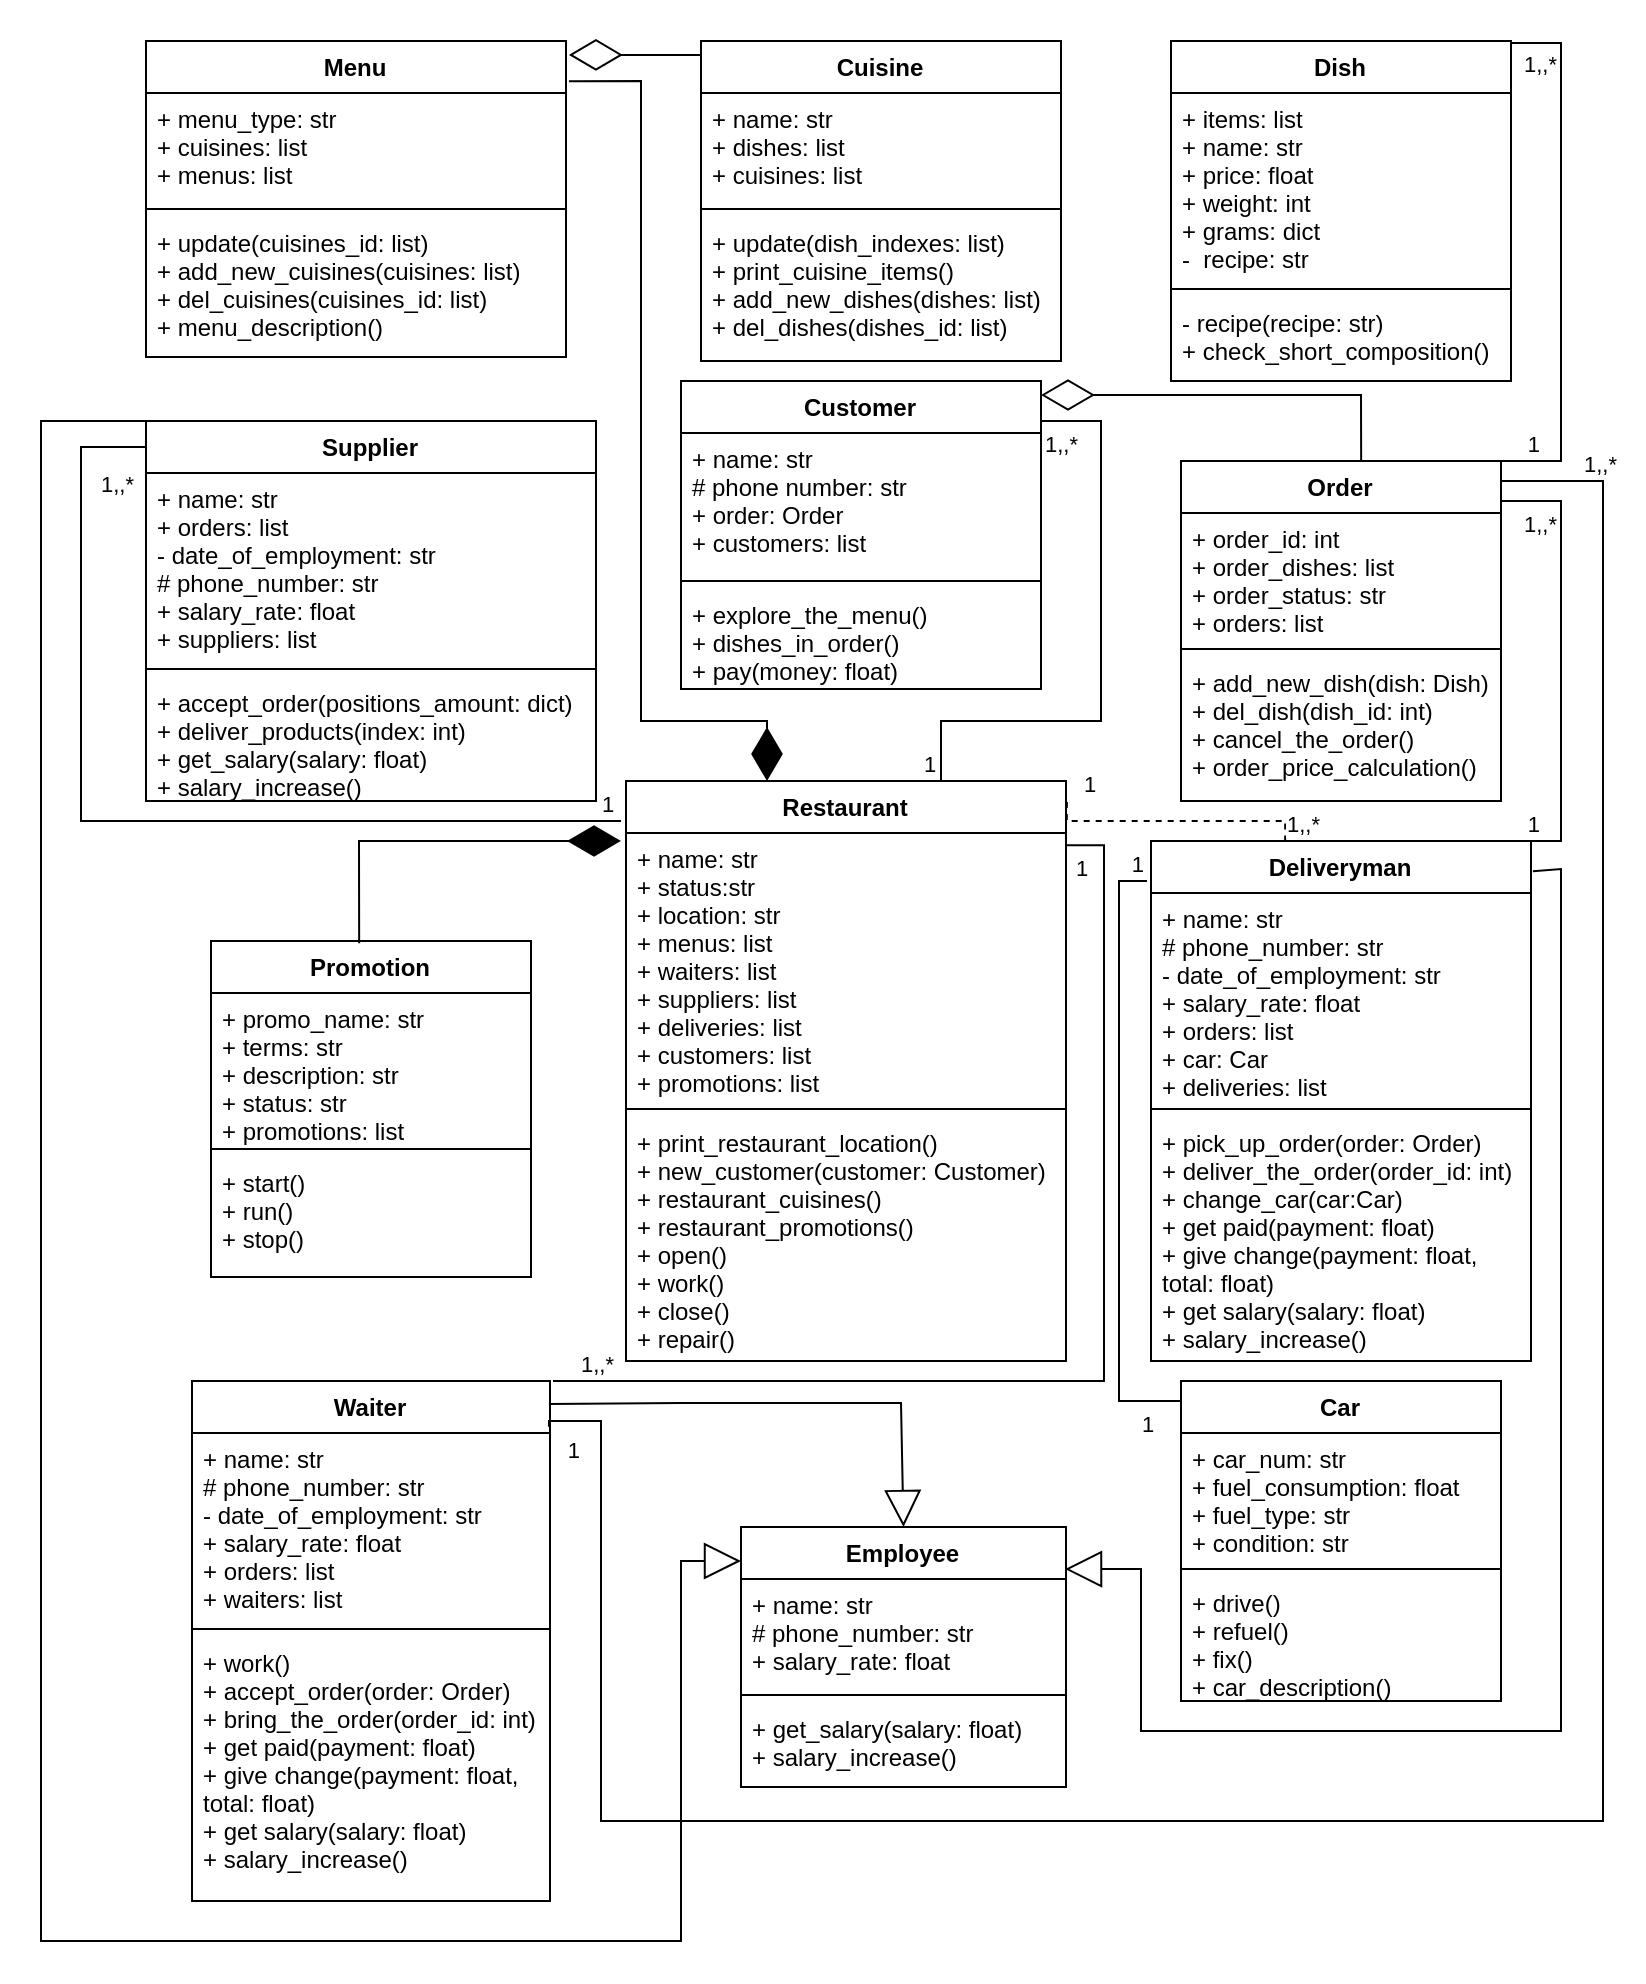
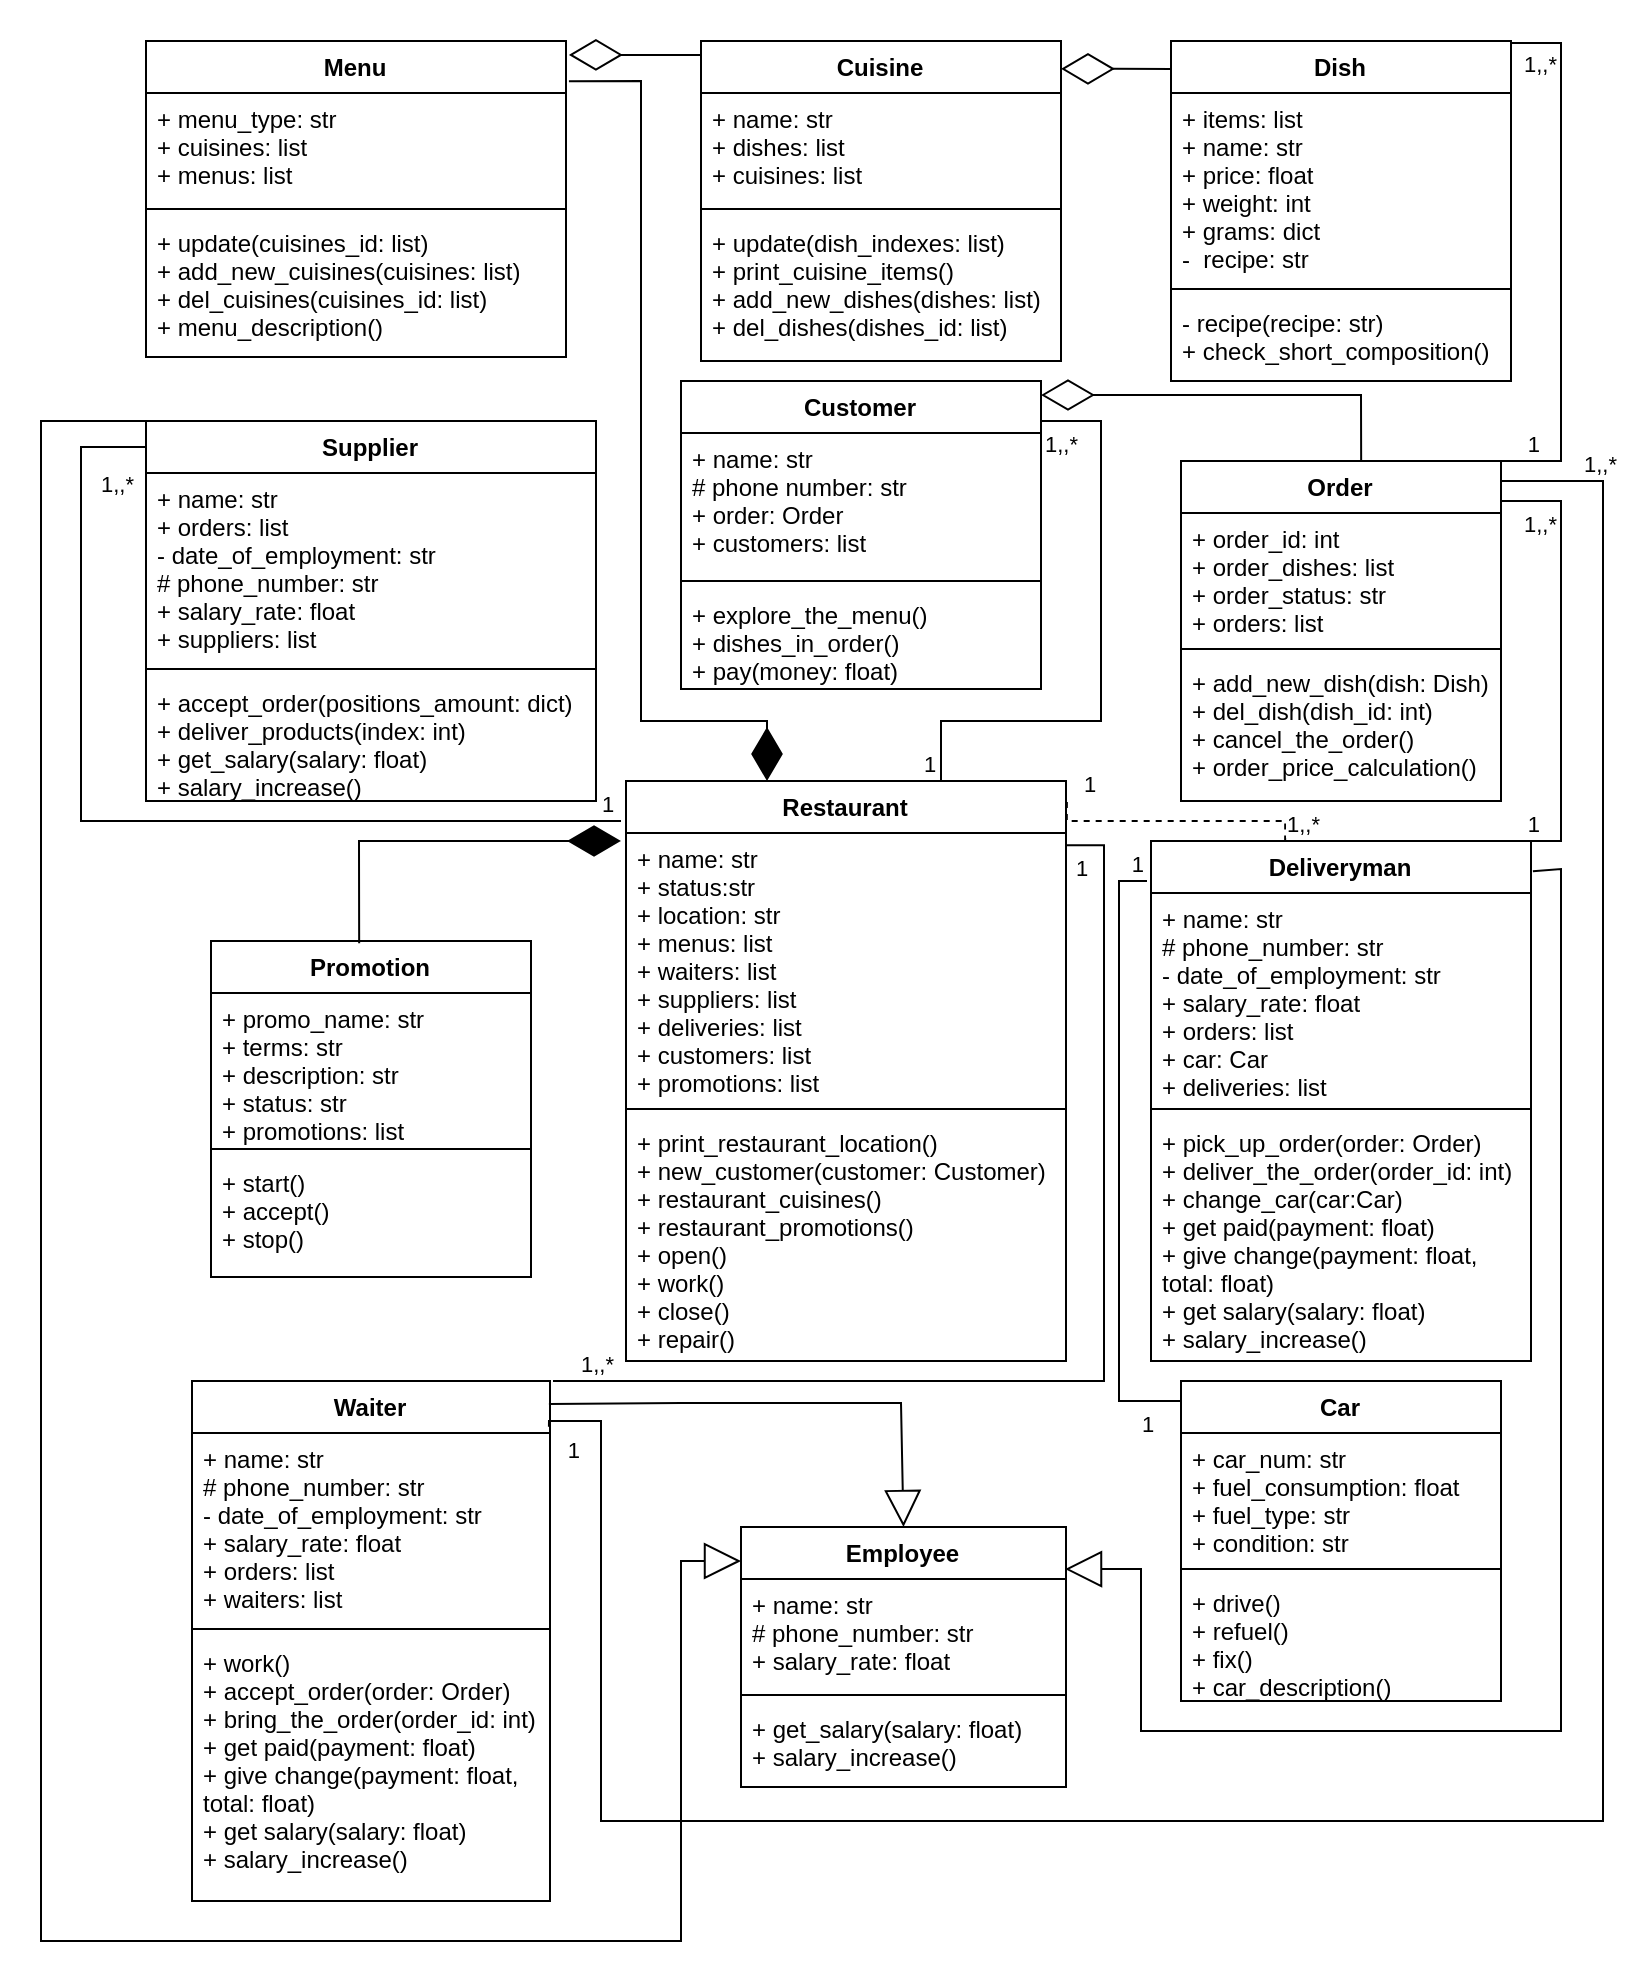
none -> (1142, 69)
(279, 1184) -> (279, 1184)
